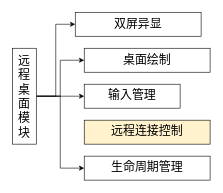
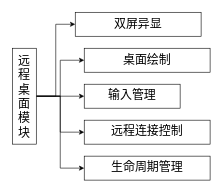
none -> (78, 132)
(147, 132) -> (147, 132)
